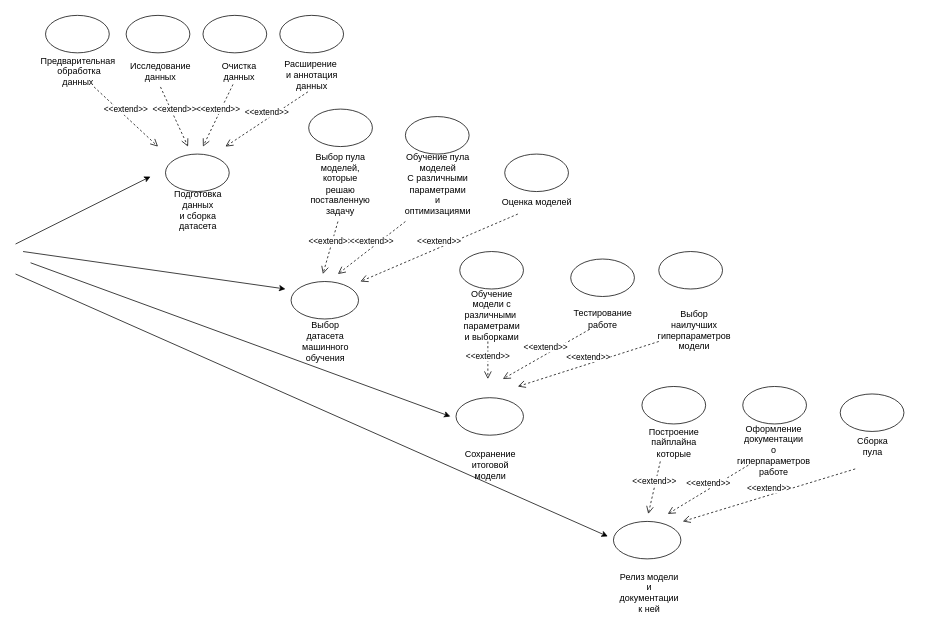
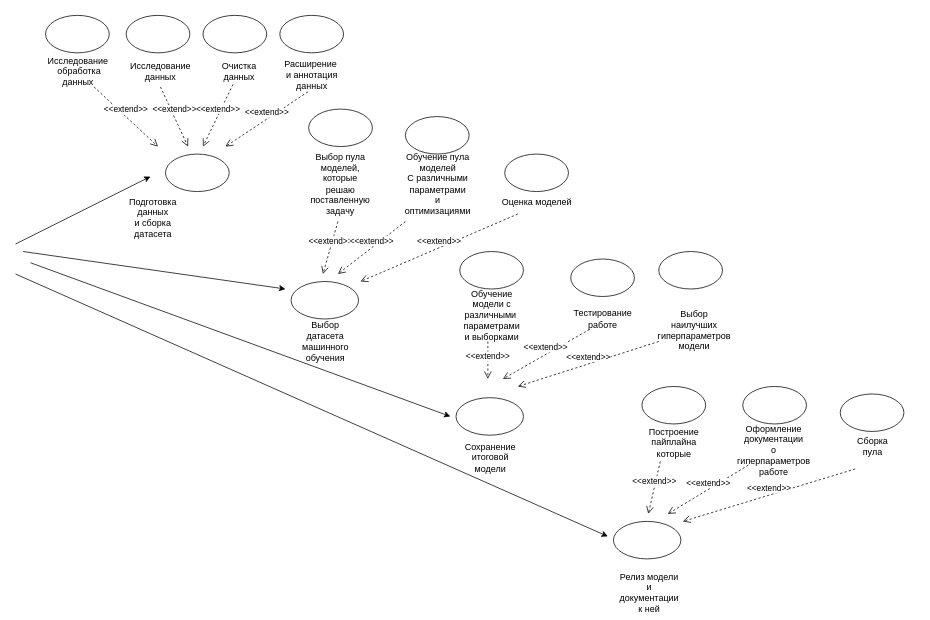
(78, 72) -> (78, 72)
(197, 210) -> (152, 218)
(490, 465) -> (490, 458)
